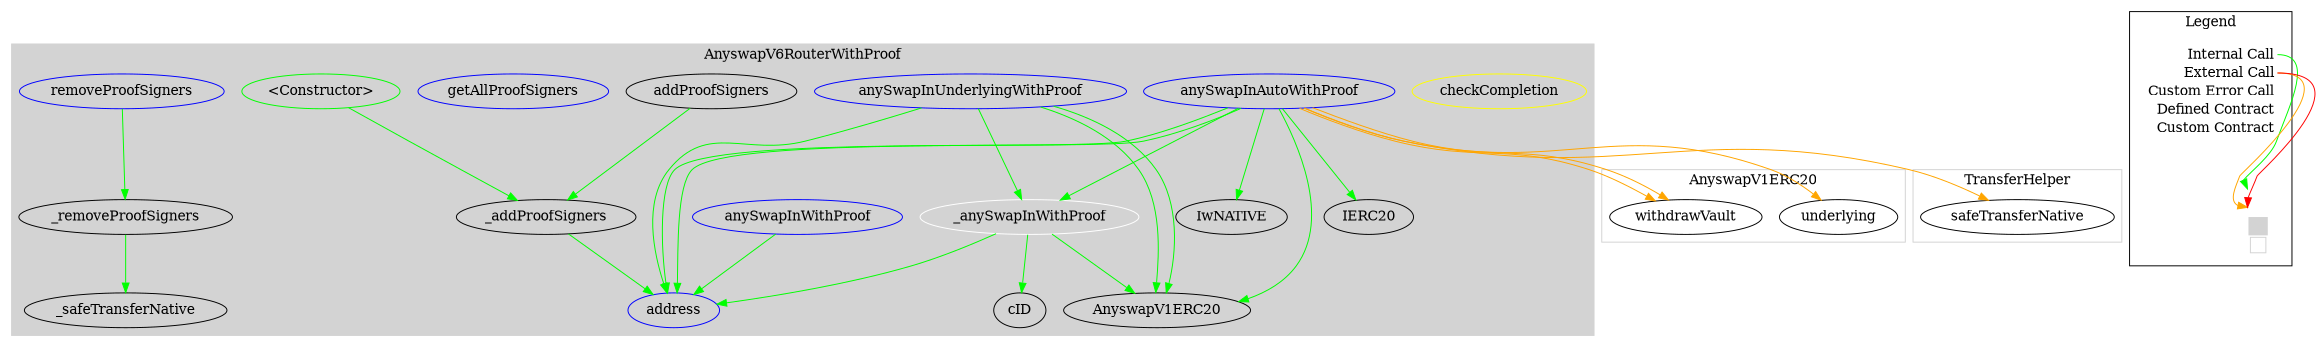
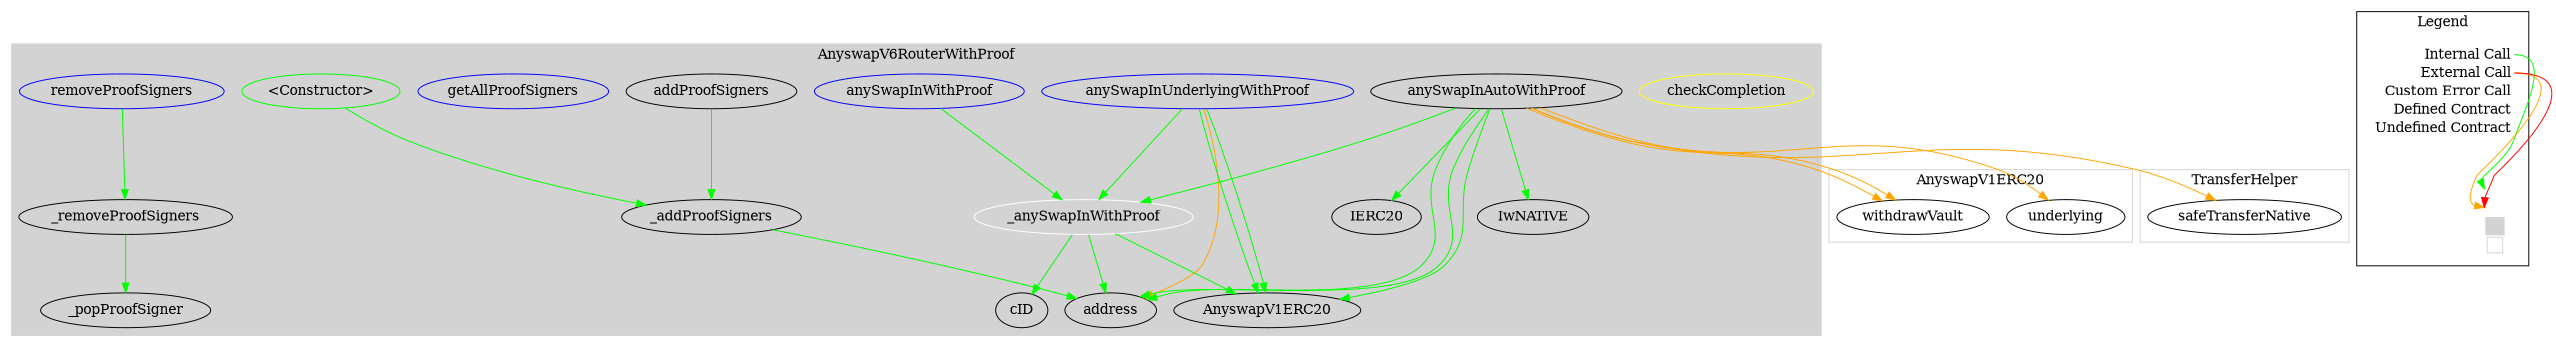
(1269, 91) -> (1496, 91)
(2216, 128) -> (2443, 128)
(734, 143) -> (1217, 217)
(739, 261) -> (998, 151)
(126, 310) -> (126, 310)
(674, 310) -> (1111, 310)
